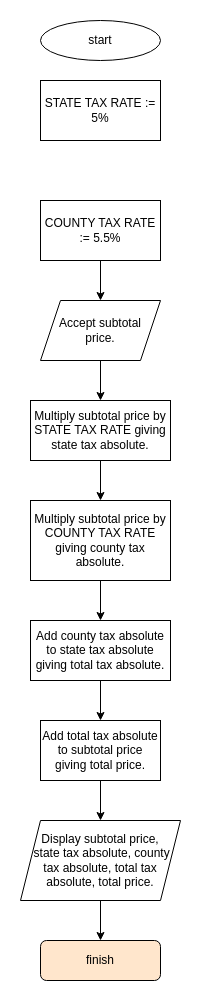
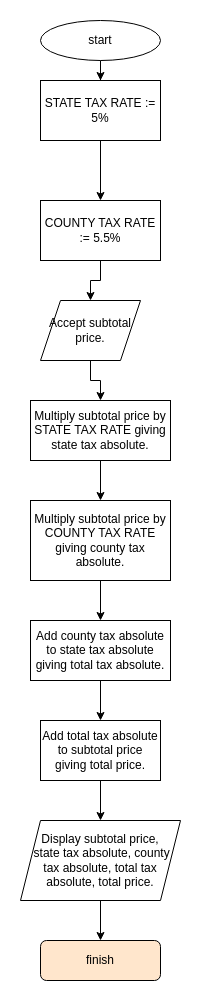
none -> (101, 75)
none -> (101, 167)
(101, 331) -> (91, 331)
